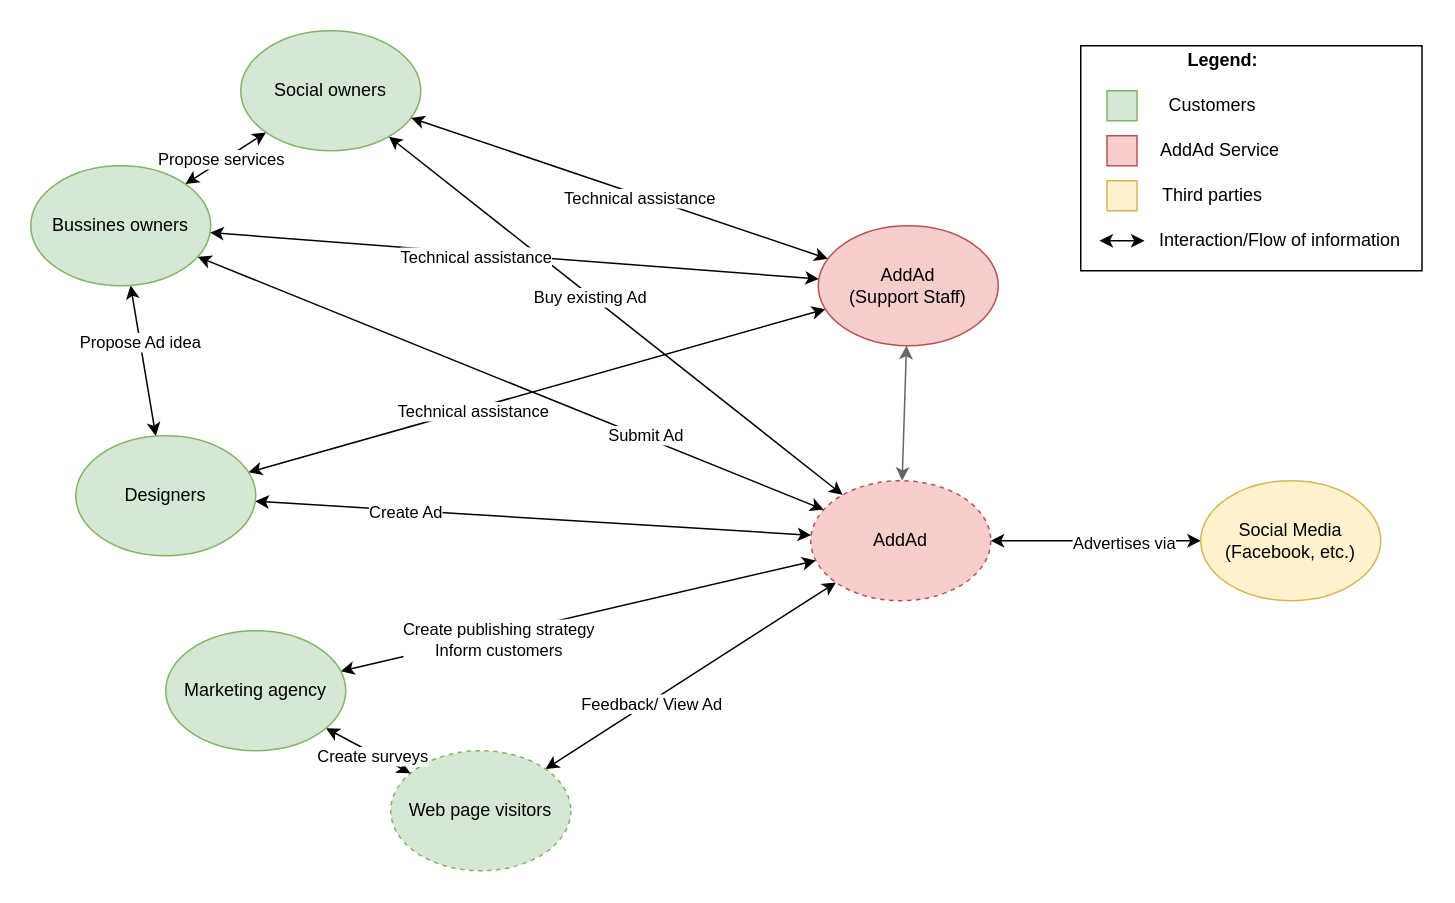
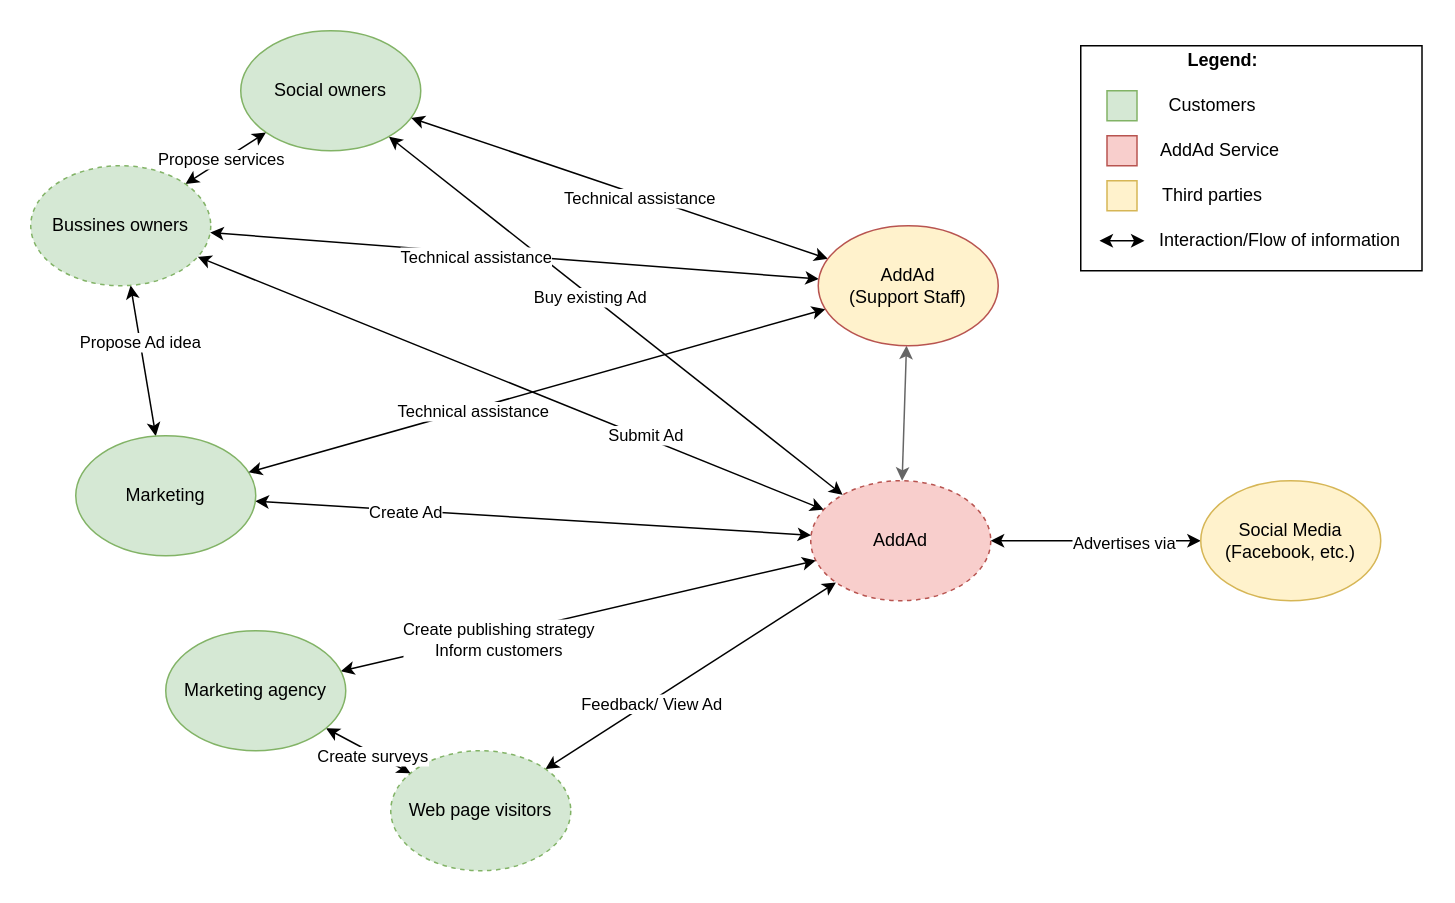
(121, 226) -> (121, 226)
(908, 286) -> (908, 286)
(166, 496) -> (166, 496)
